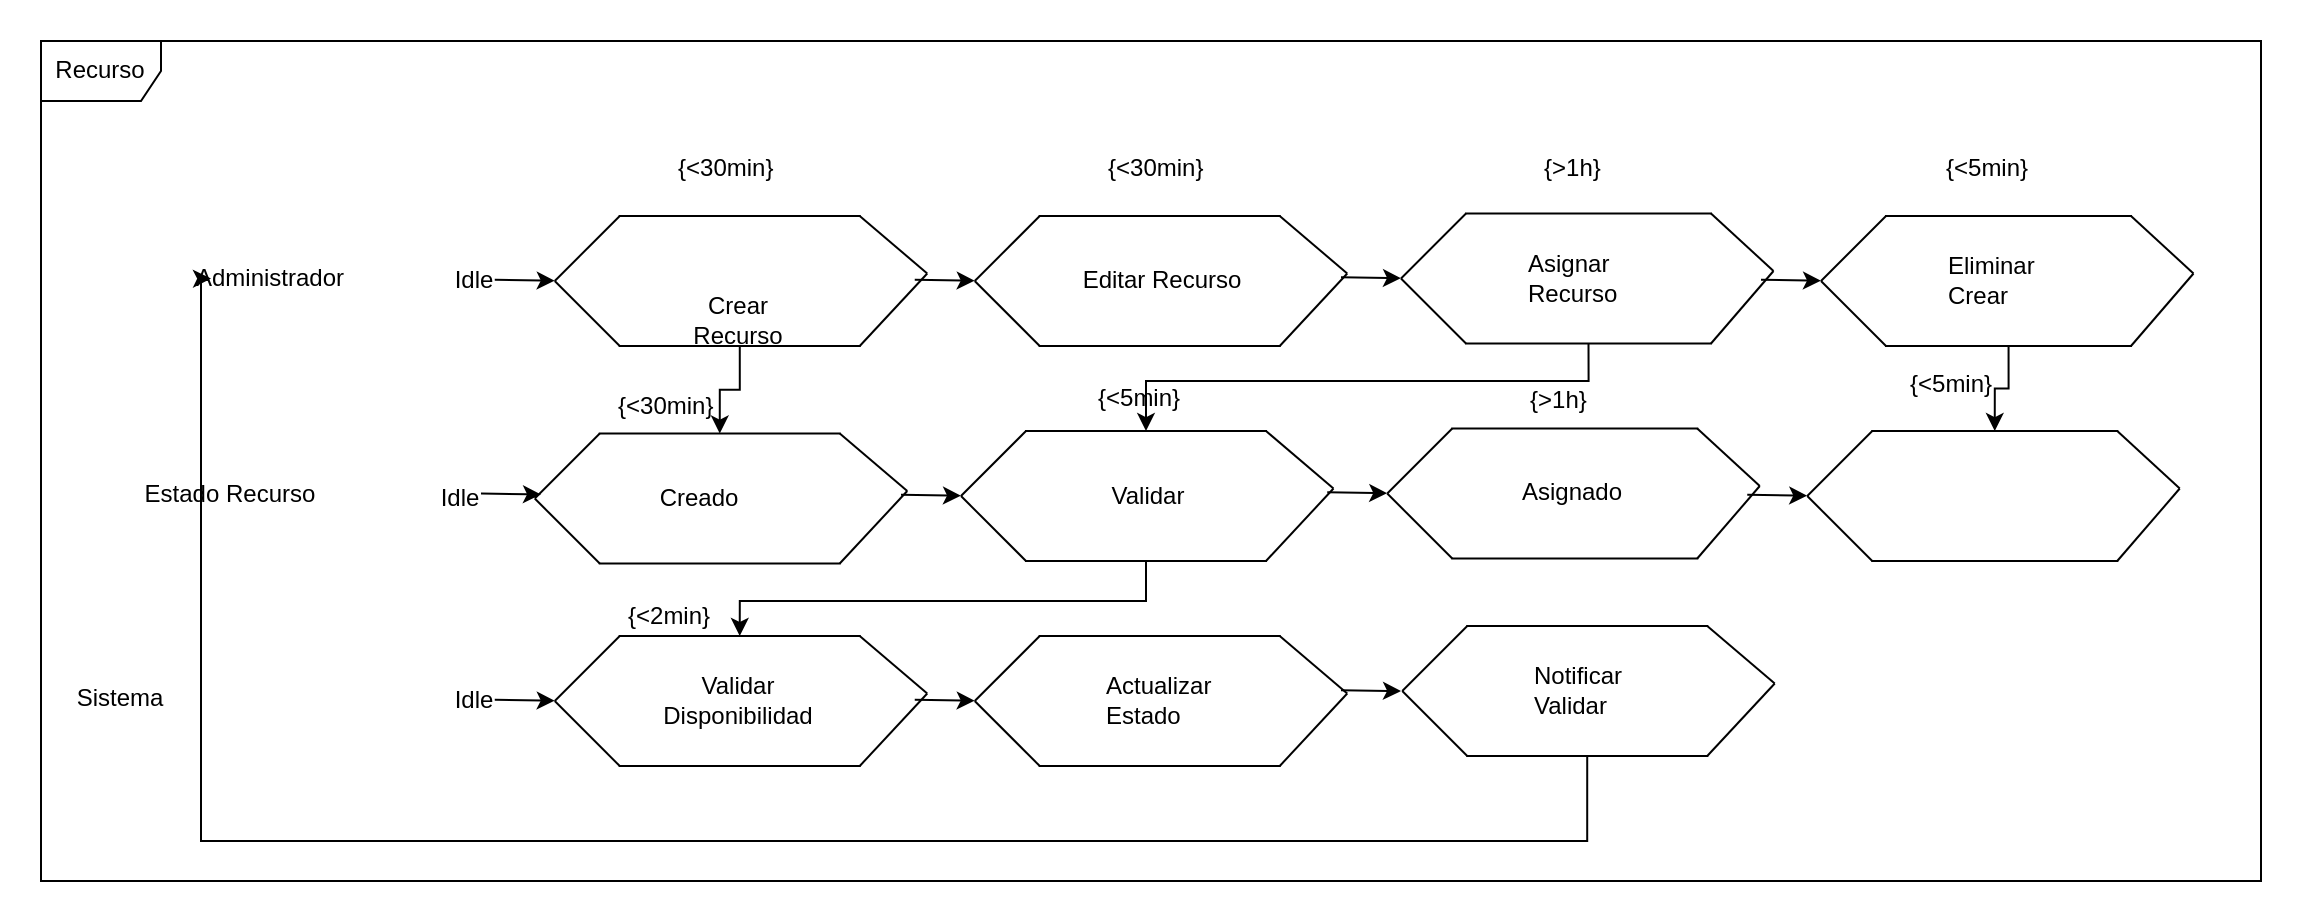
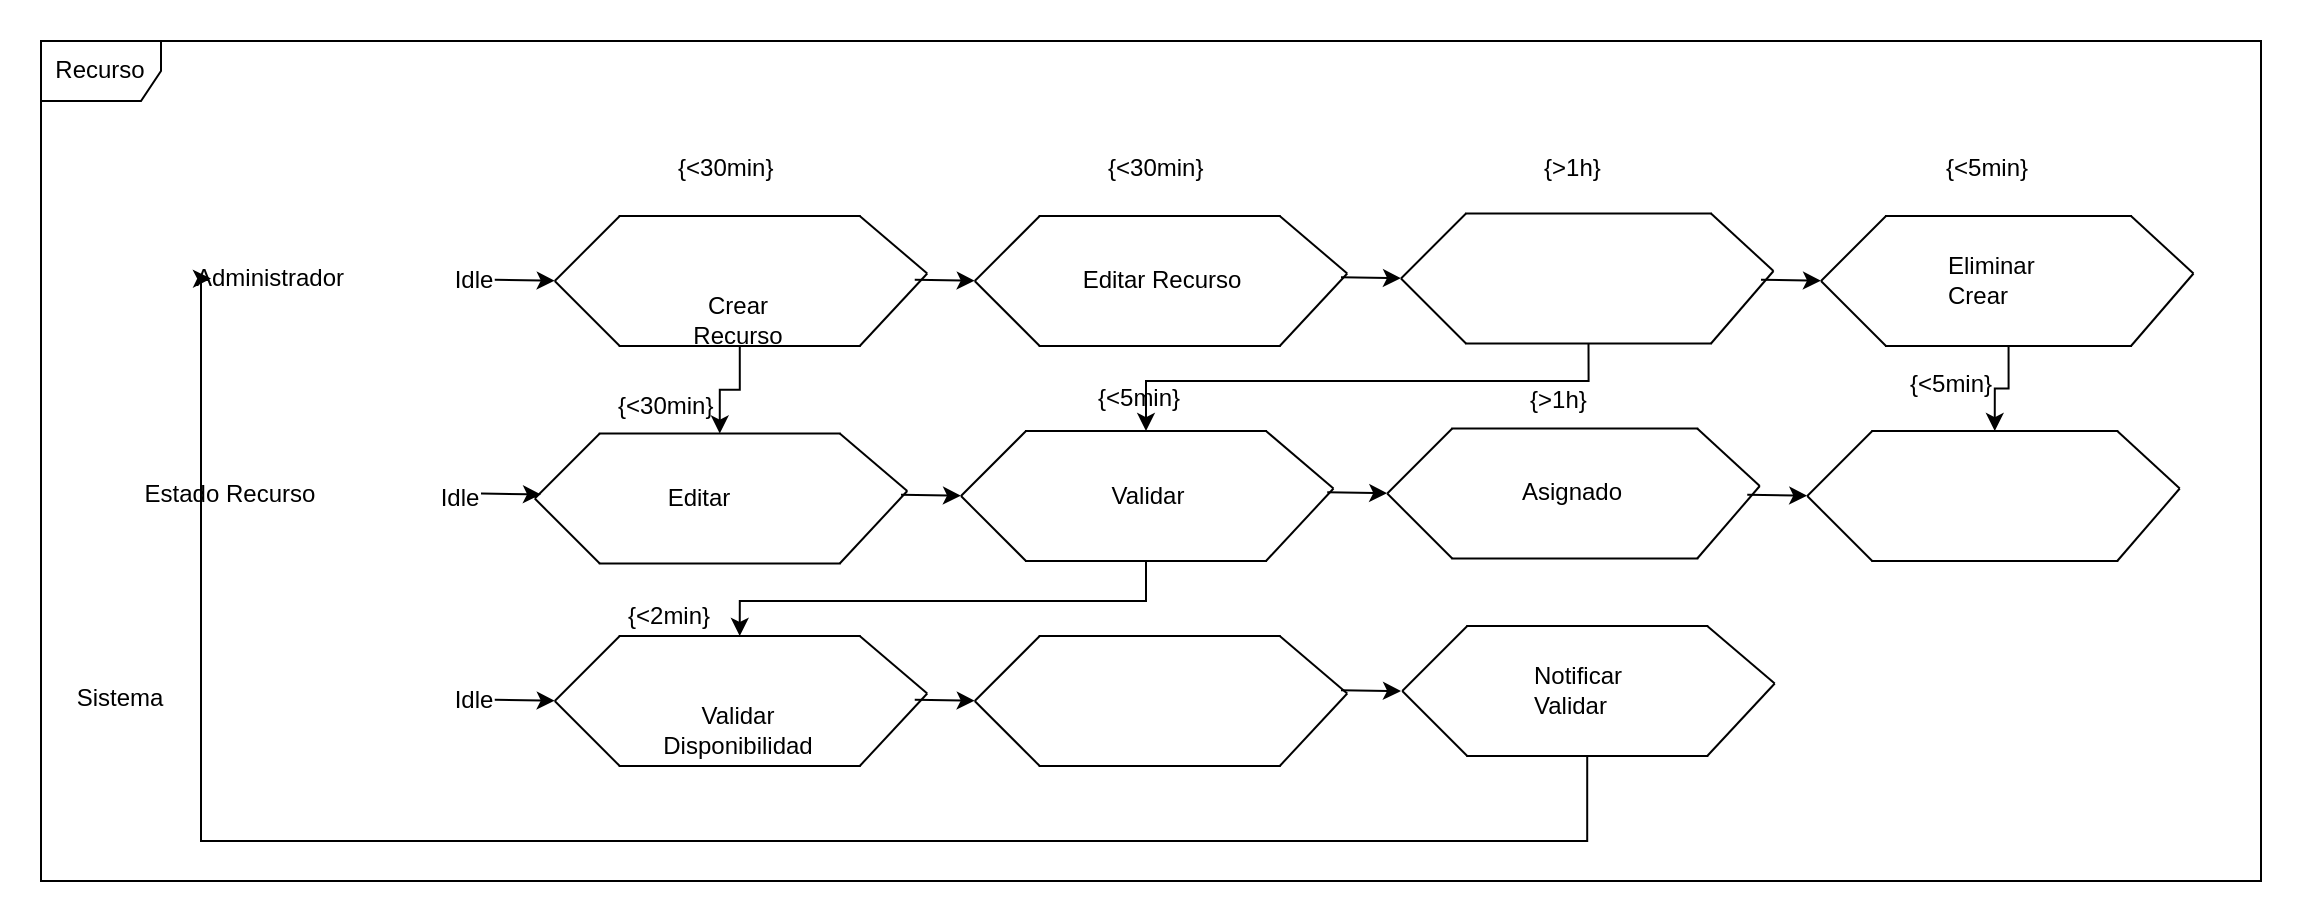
(1586, 279) -> none
(700, 499) -> (700, 499)
(740, 701) -> (740, 731)
(1163, 701) -> none
